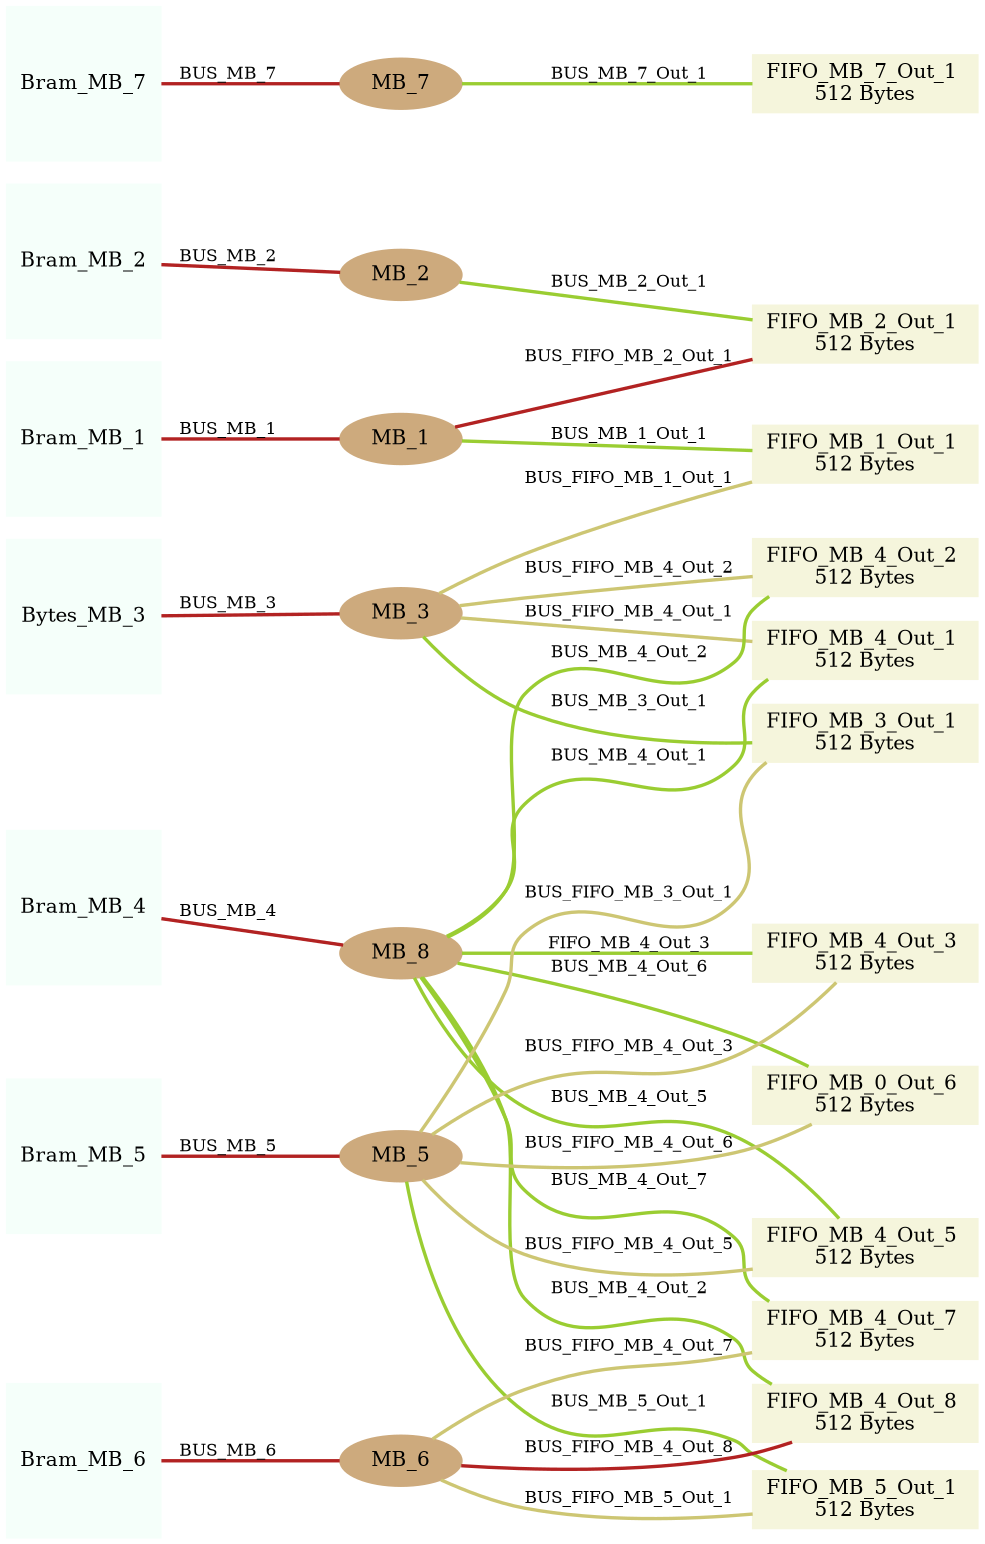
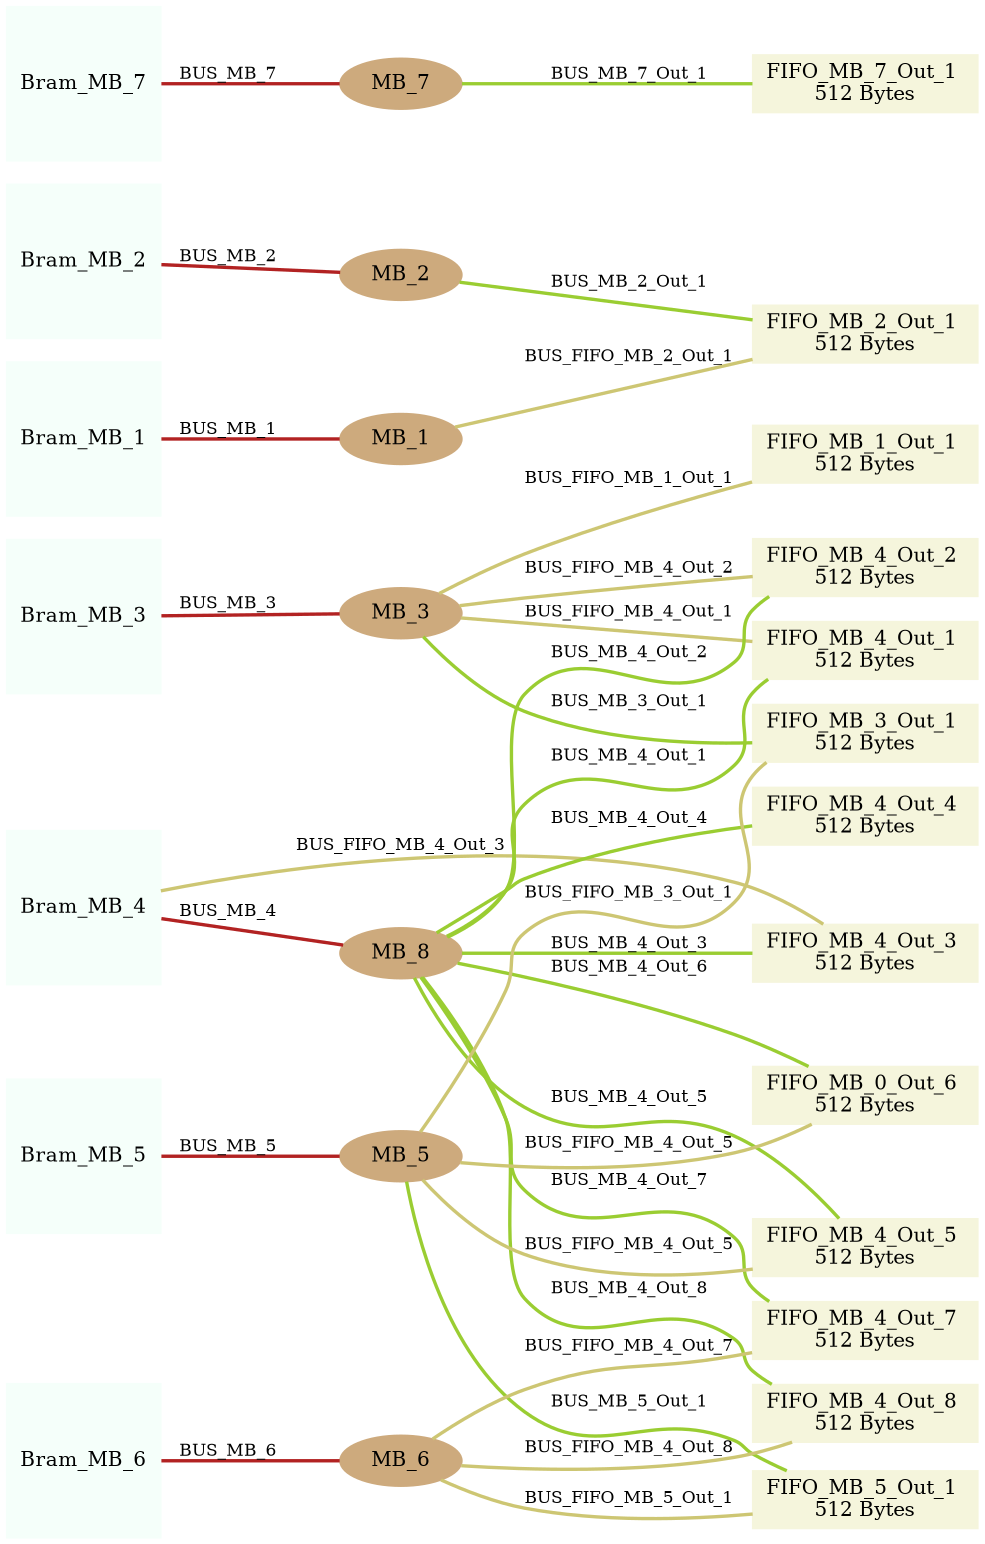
(604, 393) -> (604, 393)
(607, 446) -> none
(84, 617) -> (84, 617)
none -> (865, 816)
(629, 944) -> (629, 944)
(641, 1073) -> (497, 856)
(629, 1144) -> (629, 1144)
(629, 1289) -> (629, 1289)
(628, 1468) -> (628, 1468)
